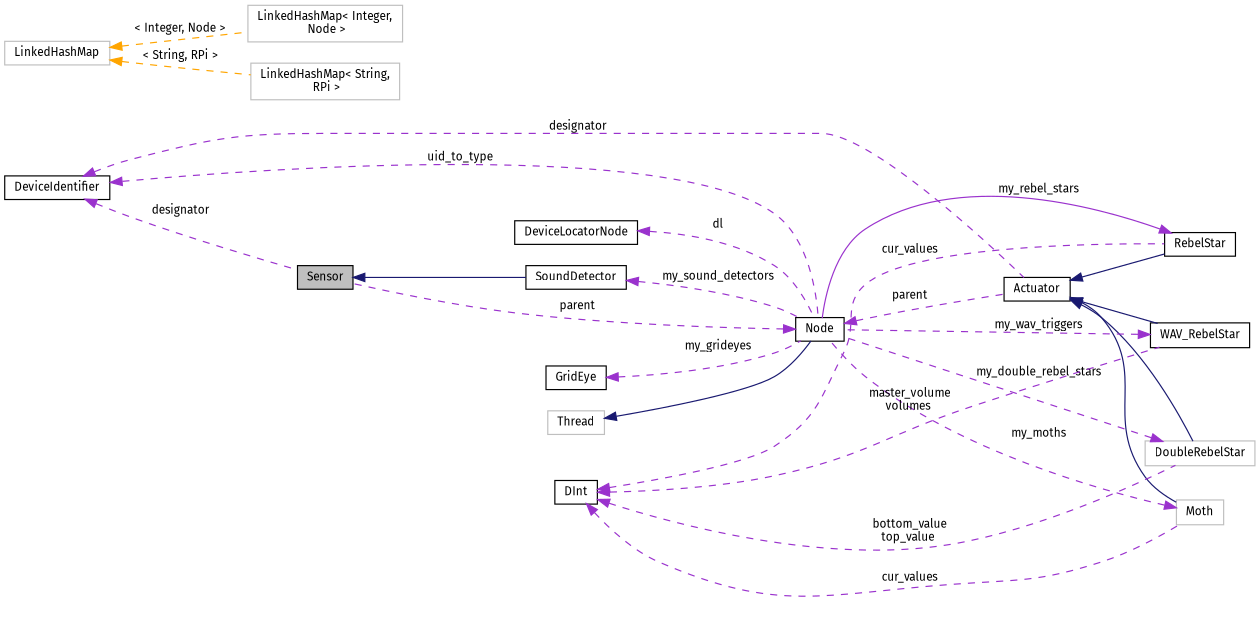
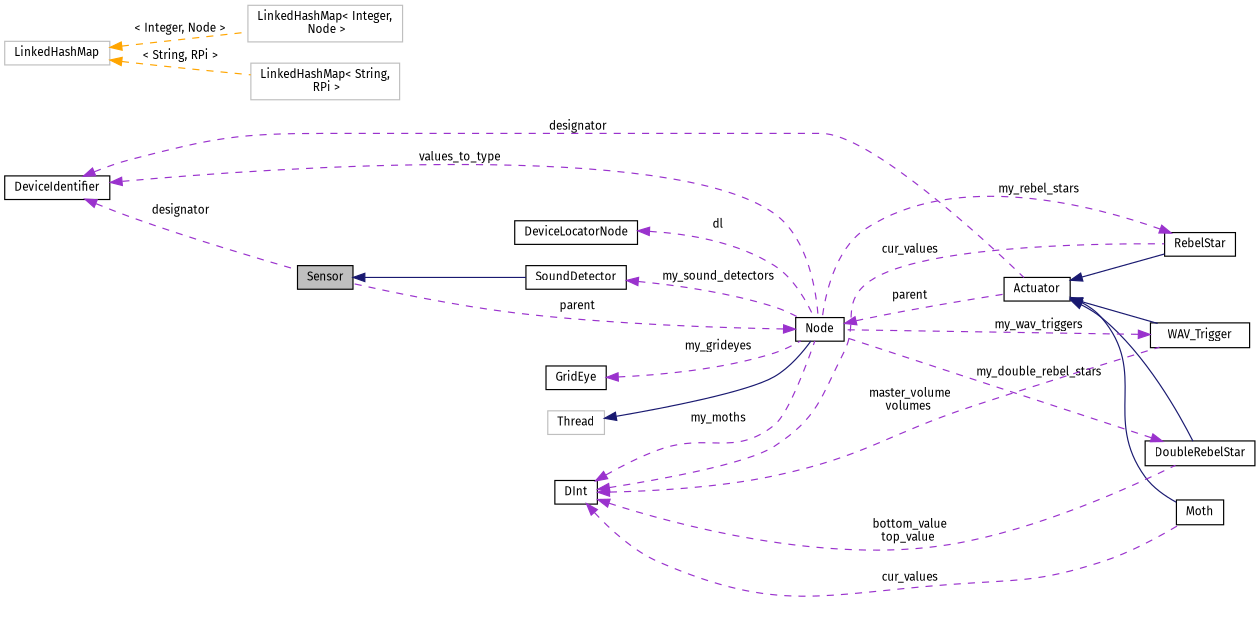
(459, 158) -> (459, 158)
(961, 198) -> (961, 198)
(1200, 335) -> (1200, 335)
(985, 446) -> (736, 442)
(1200, 453) -> (1200, 453)
(1200, 512) -> (1200, 512)
